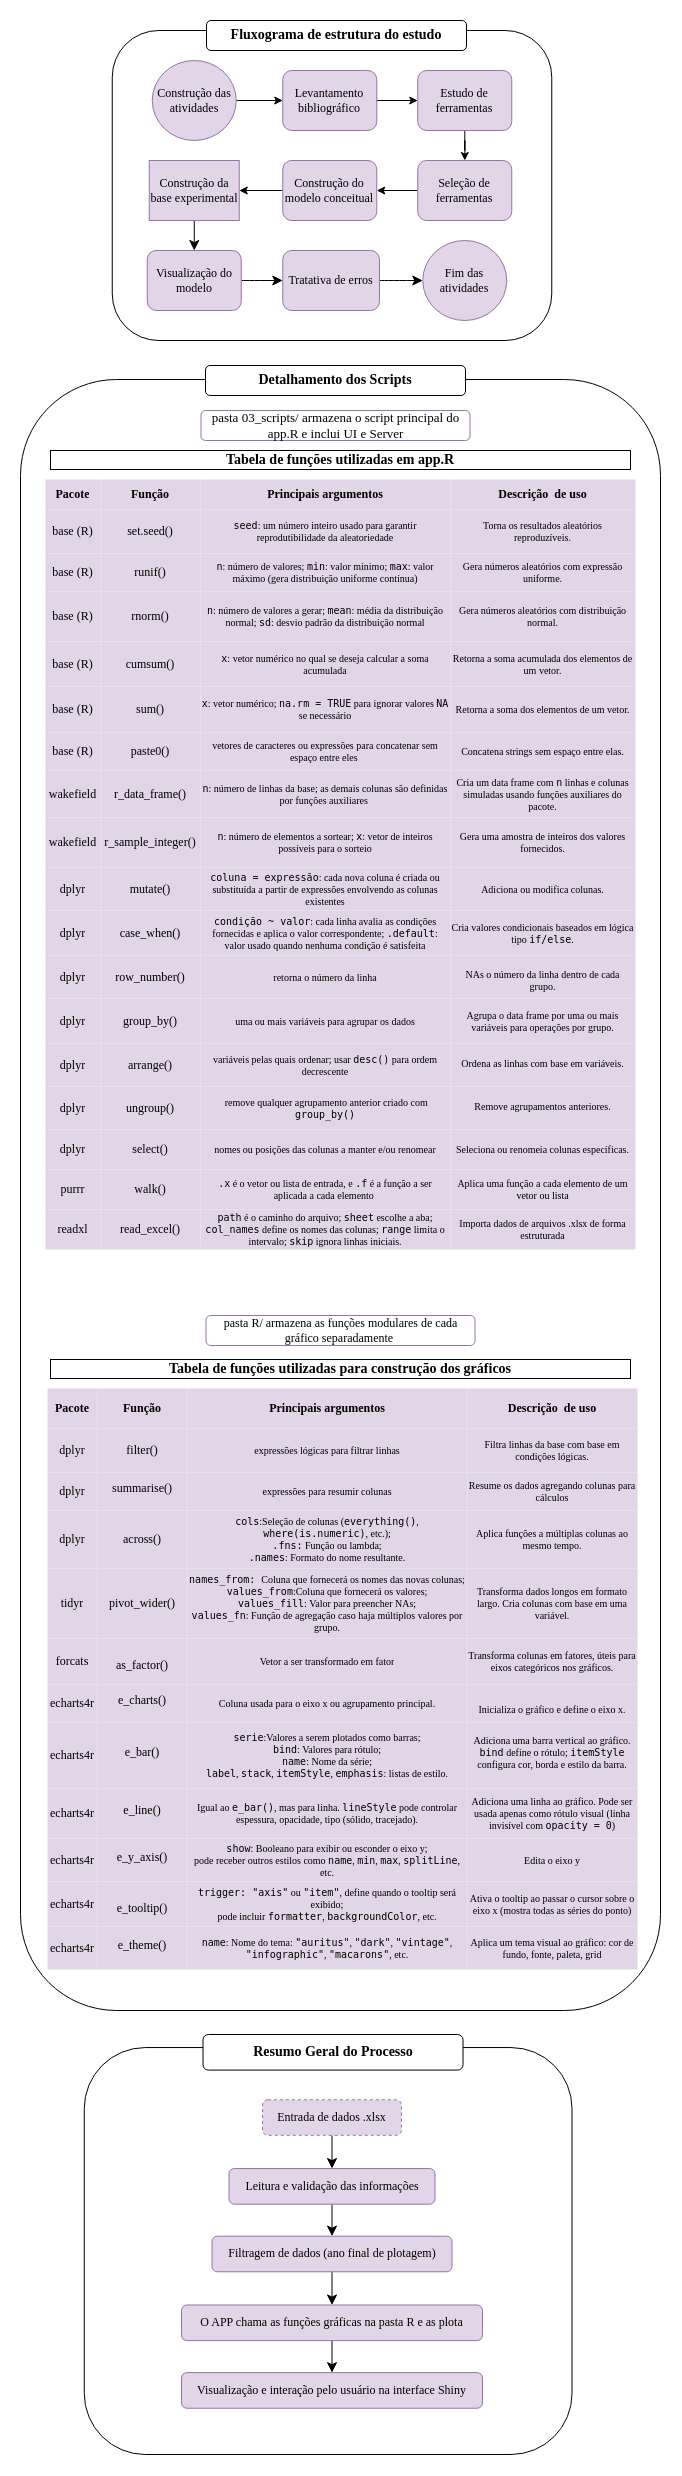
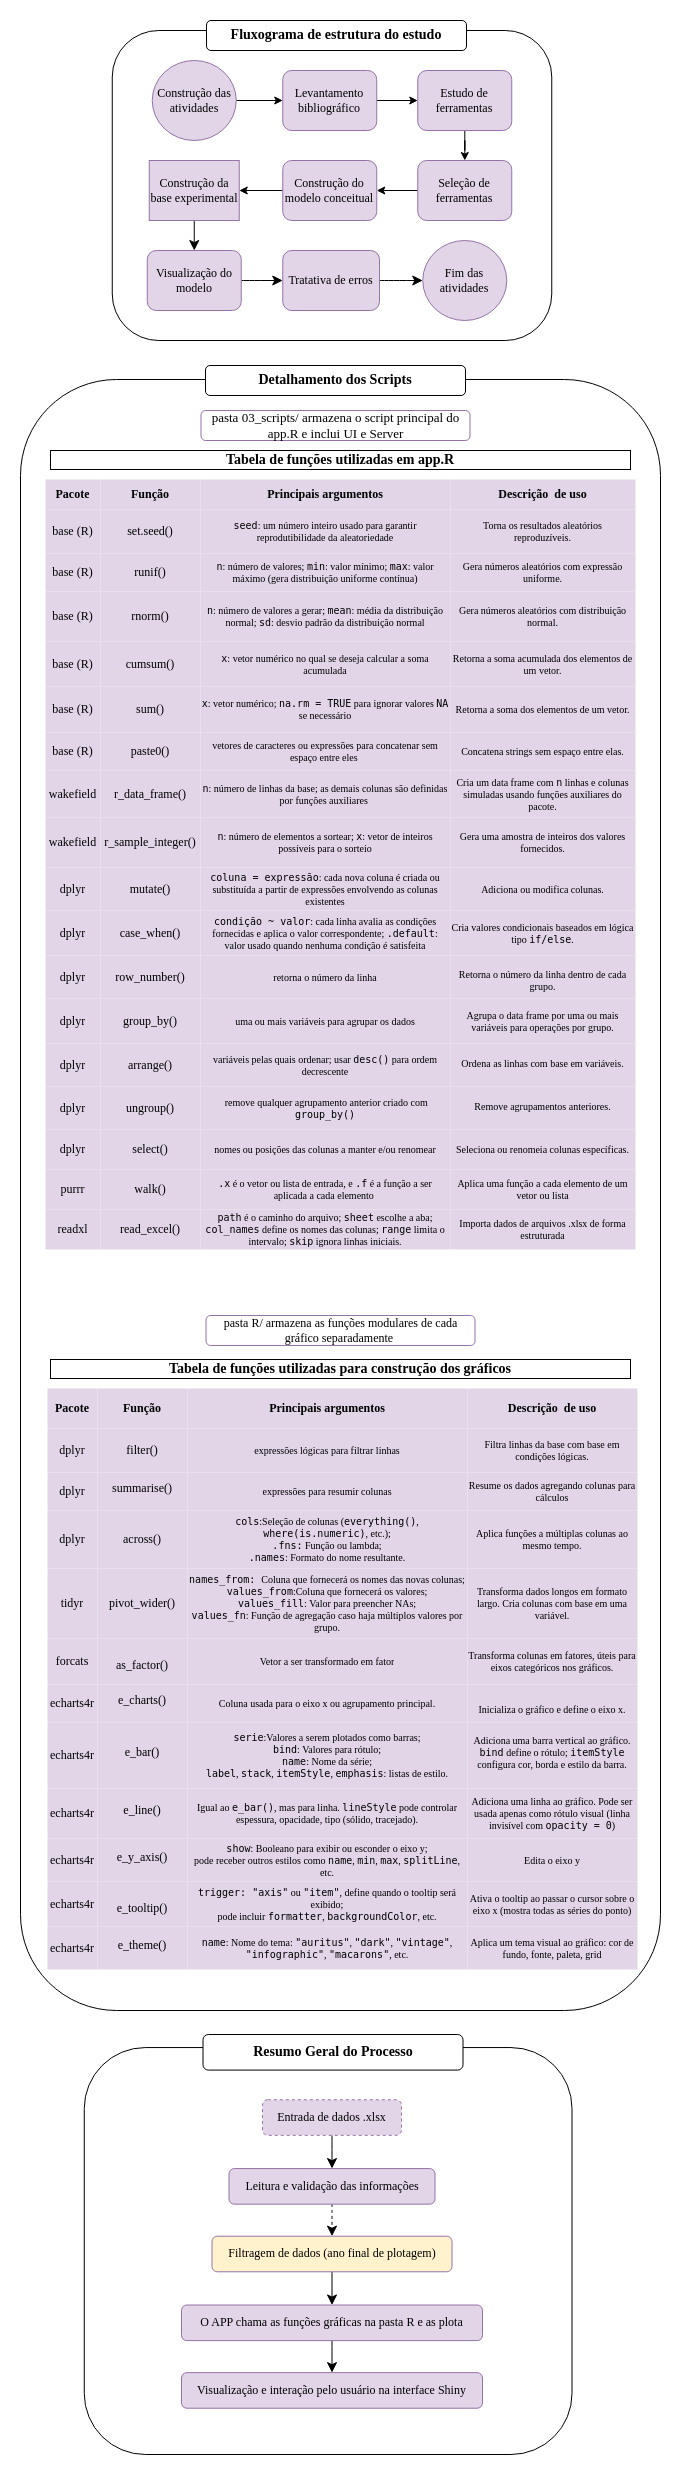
(543, 978) -> (543, 978)
(332, 2217) -> (332, 2217)
(332, 2254) -> (332, 2254)
